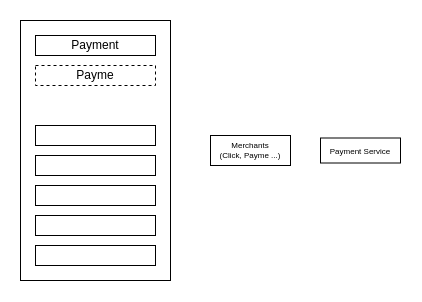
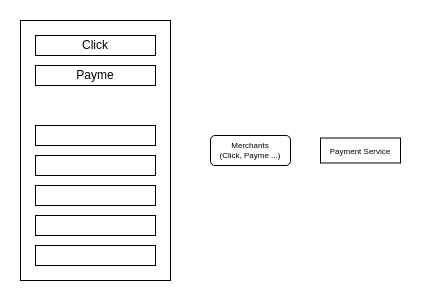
(96, 46) -> (96, 46)
(96, 76) -> (96, 76)
(251, 151) -> (251, 151)
